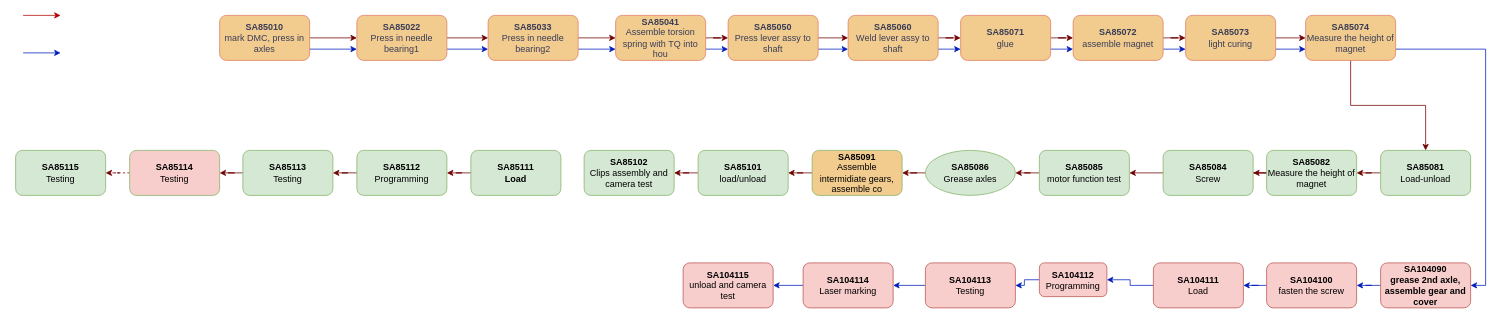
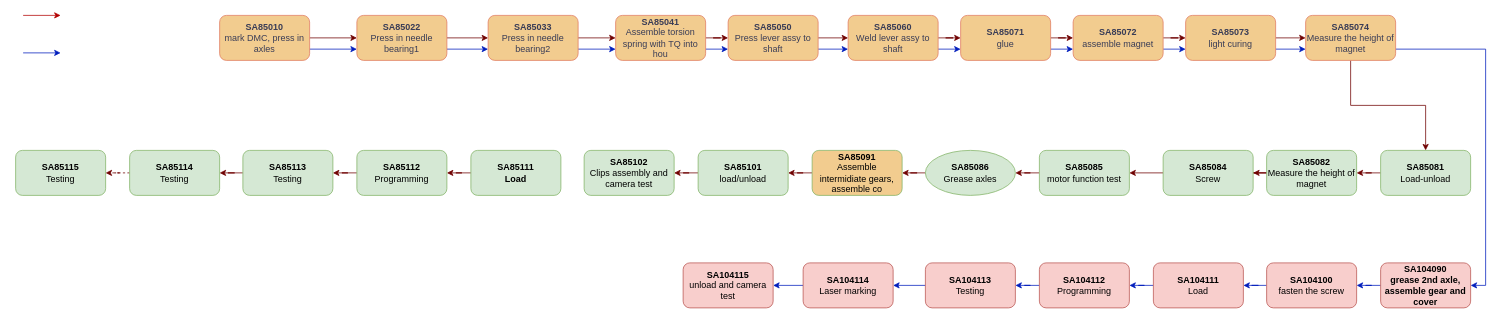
(174, 173) -> (174, 173)
(1073, 280) -> (1084, 285)
